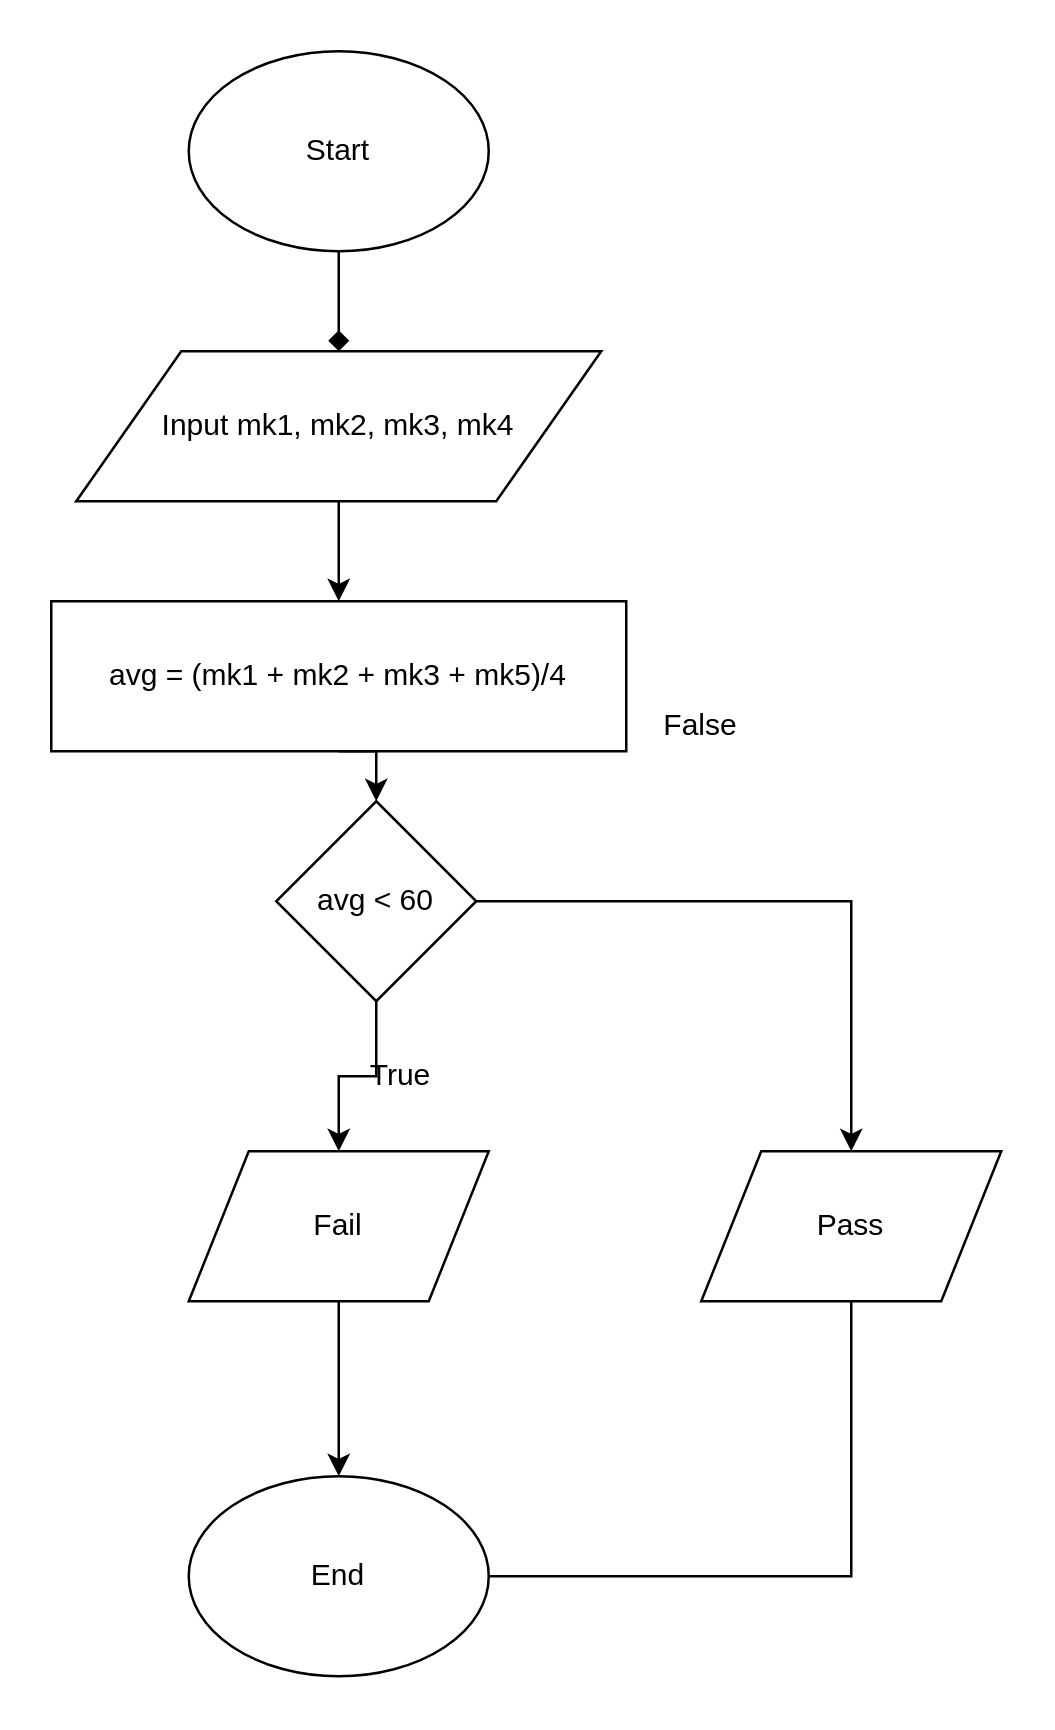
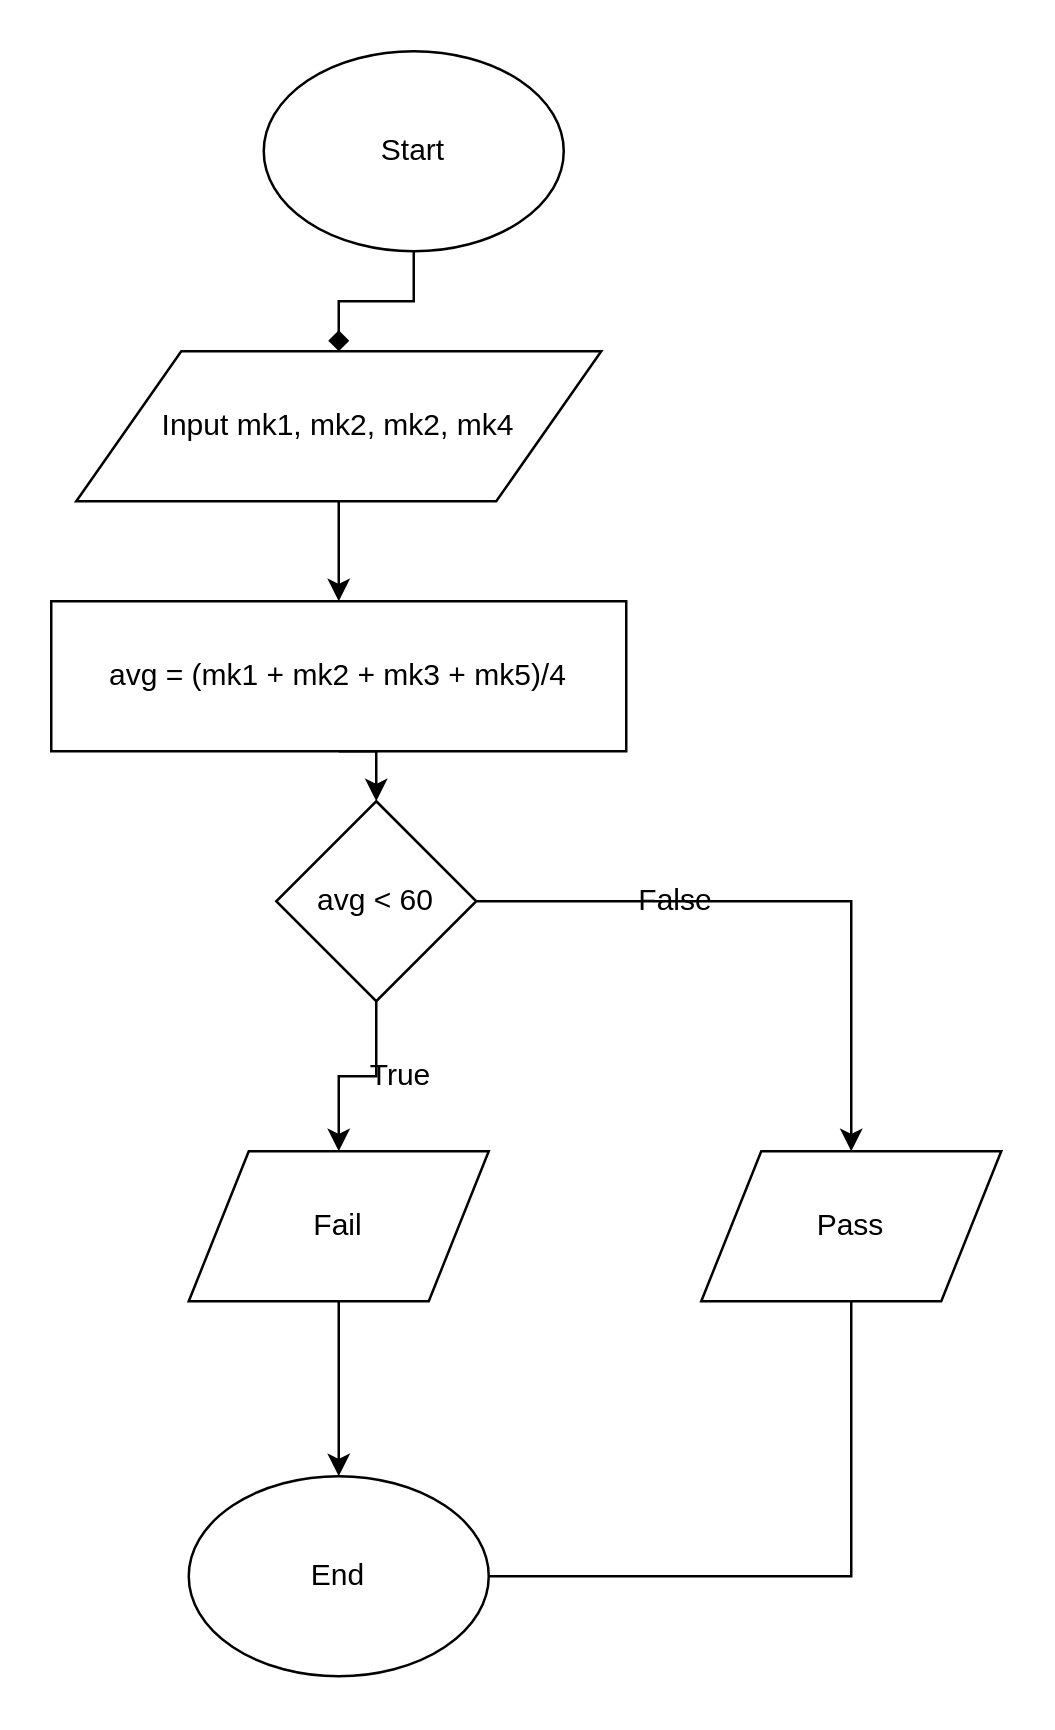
(339, 151) -> (414, 151)
(339, 426) -> (339, 426)
(701, 726) -> (676, 901)
